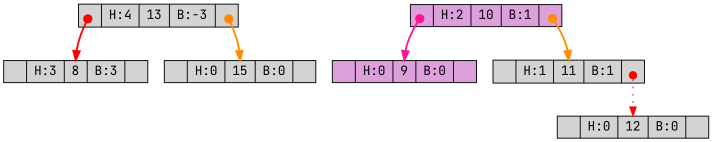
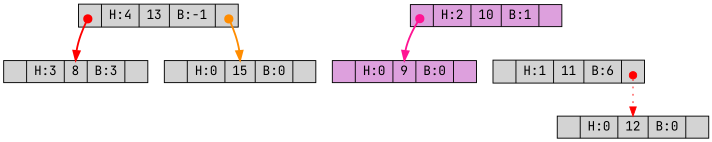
(192, 15) -> (192, 15)
(562, 36) -> none
(603, 71) -> (603, 71)
